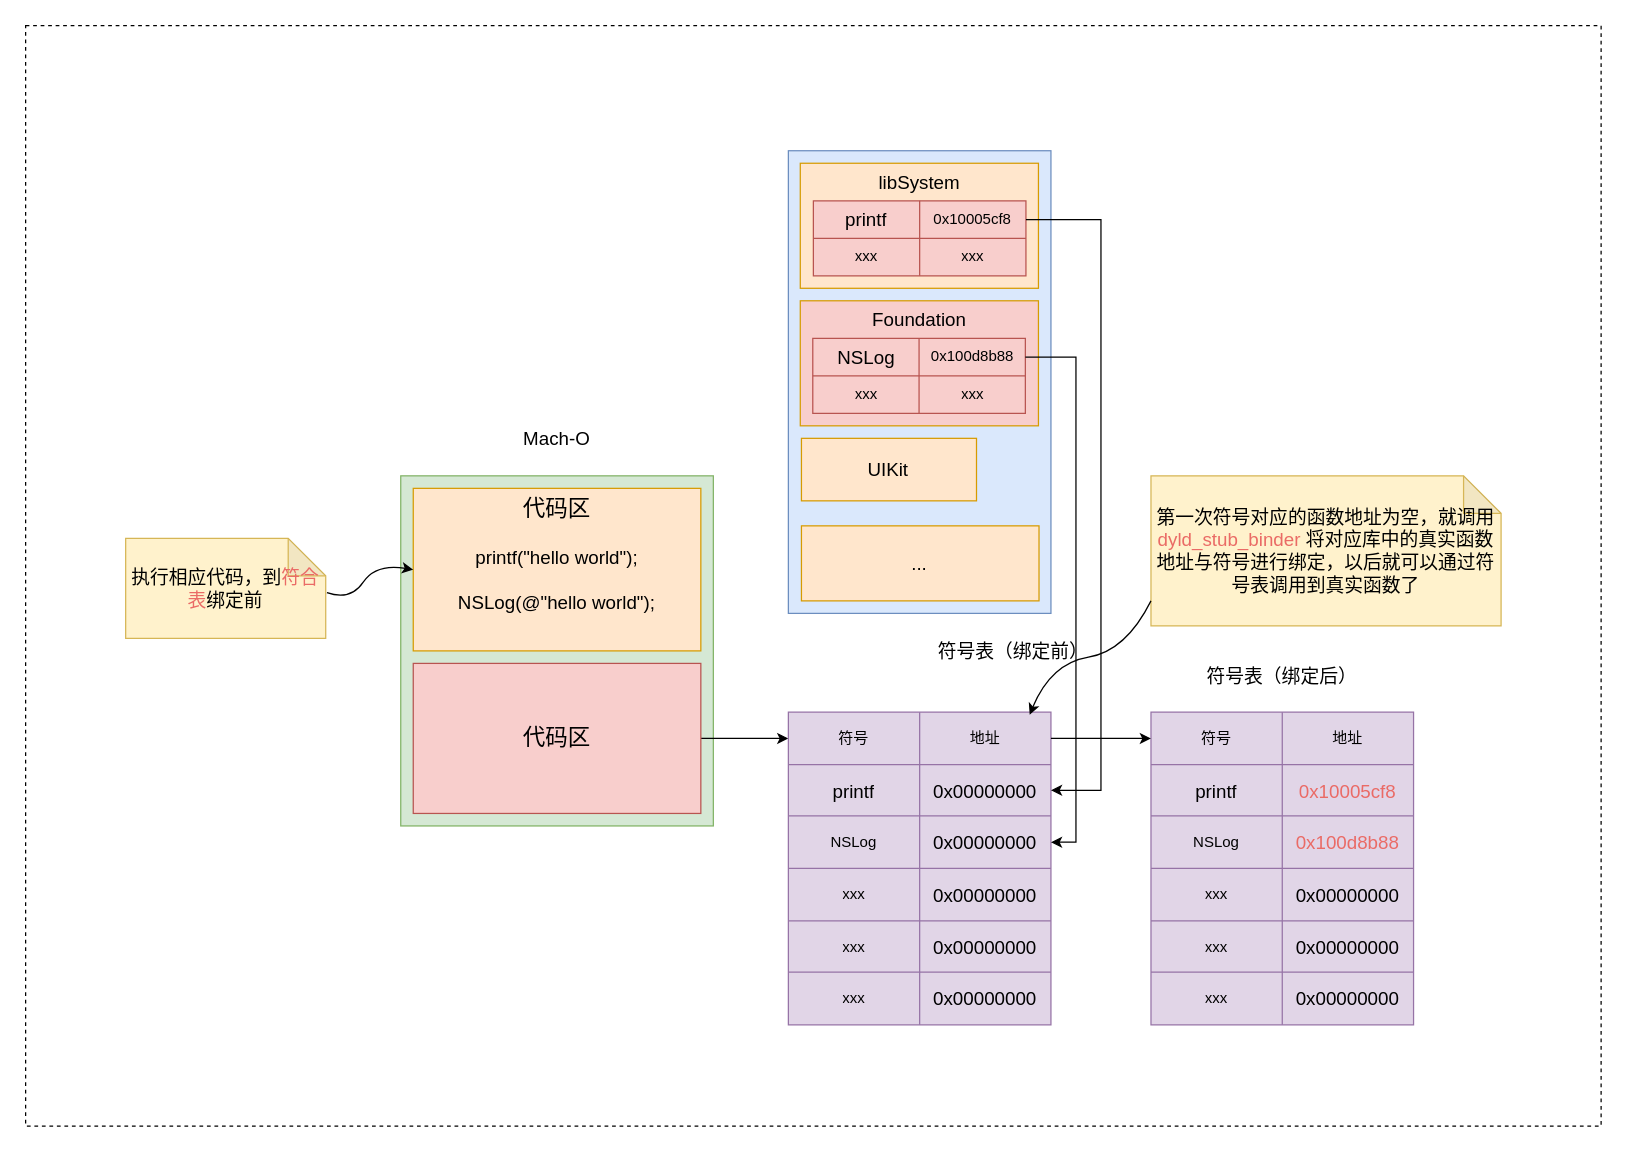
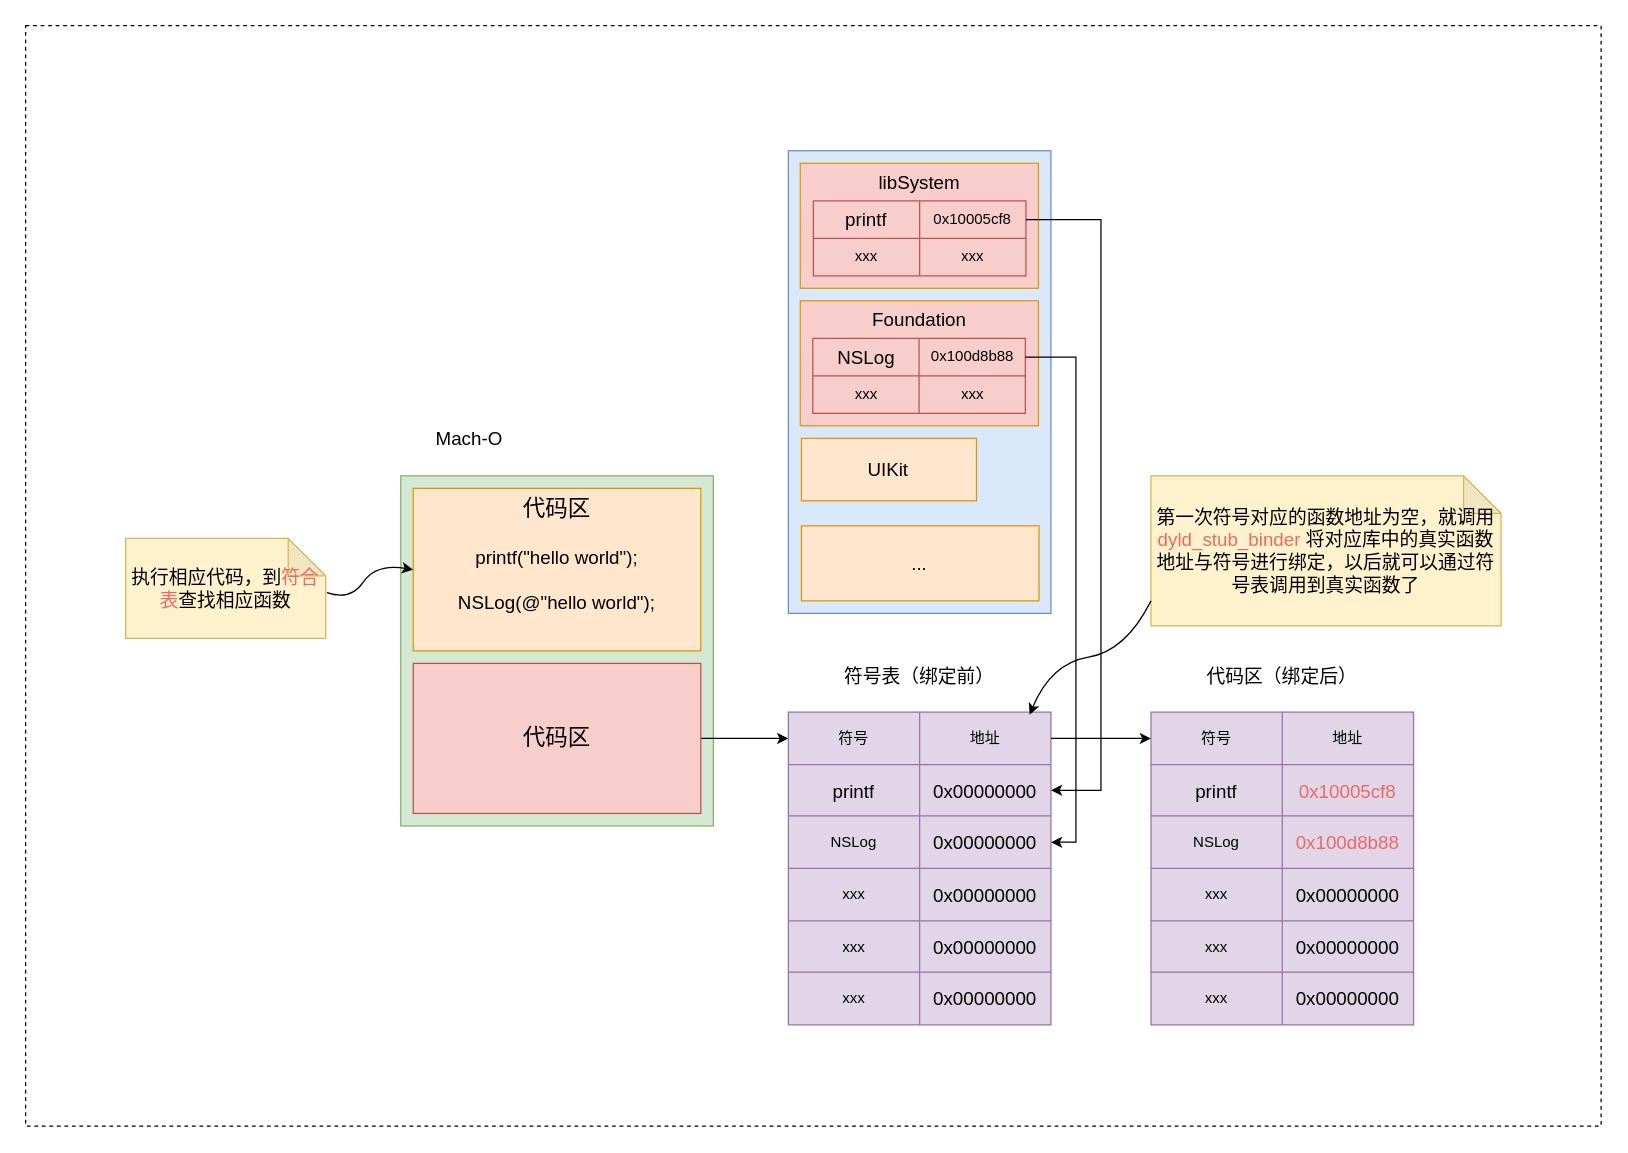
(919, 183) -> (919, 183)
(557, 438) -> (469, 438)
(226, 588) -> (226, 588)
(1013, 651) -> (919, 676)
(1282, 676) -> (1282, 676)
